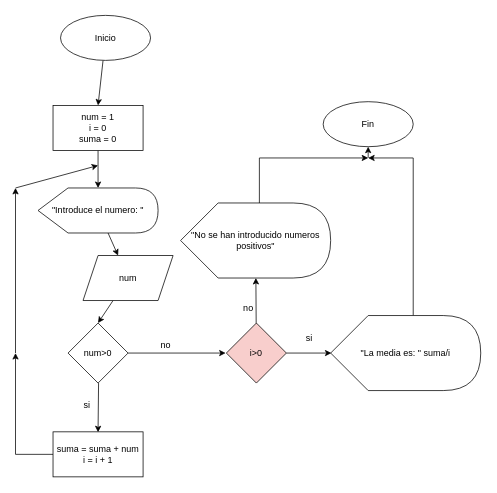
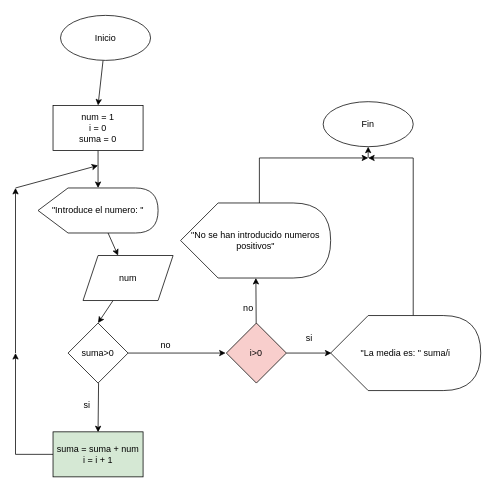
(98, 353) -> (98, 353)
(98, 454) -> (98, 454)
